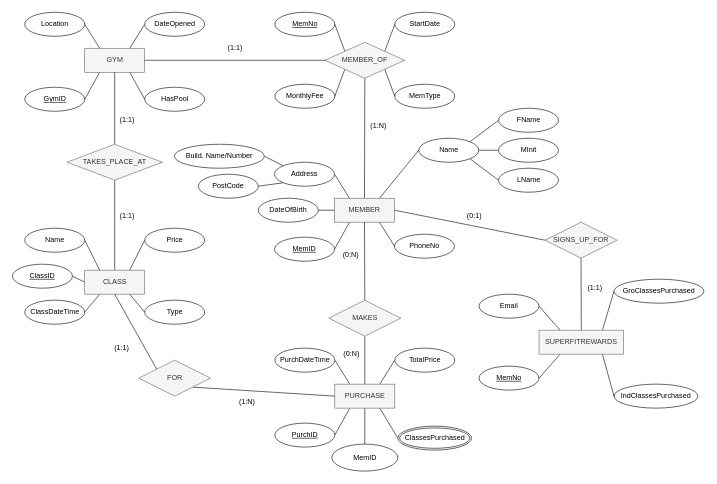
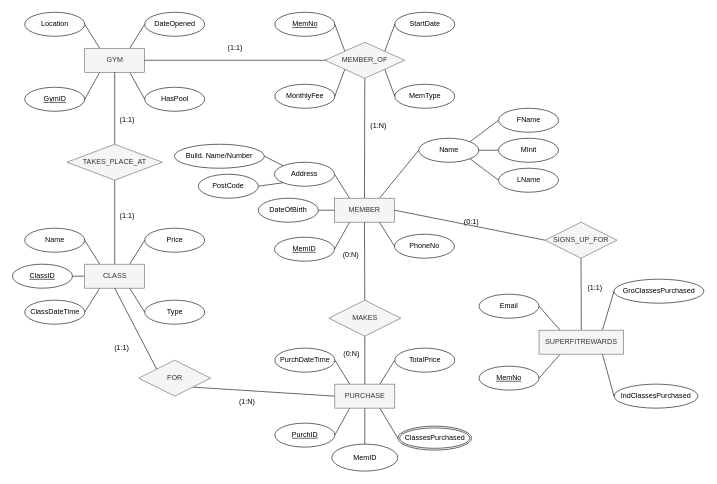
(474, 216) -> (471, 222)
(115, 282) -> (115, 276)
